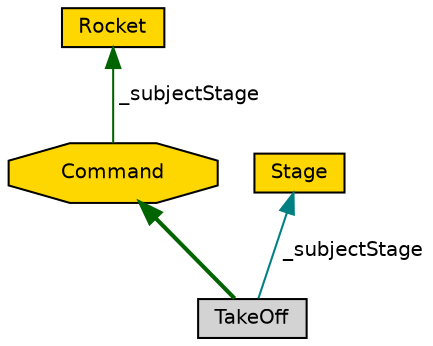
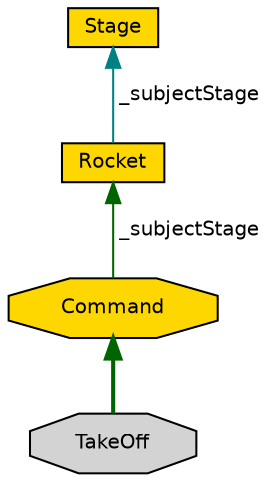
(273, 256) -> (113, 105)
(252, 319) -> (113, 443)
